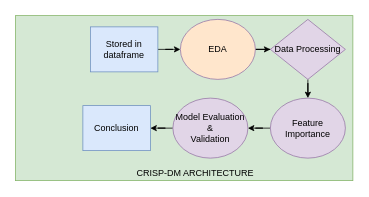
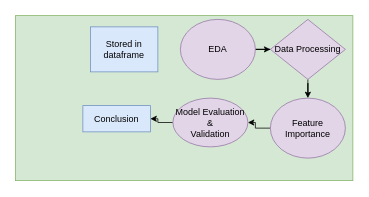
(172, 49) -> none
(218, 49) -> (218, 49)
(117, 128) -> (117, 119)
(210, 128) -> (210, 122)
(195, 173) -> none
